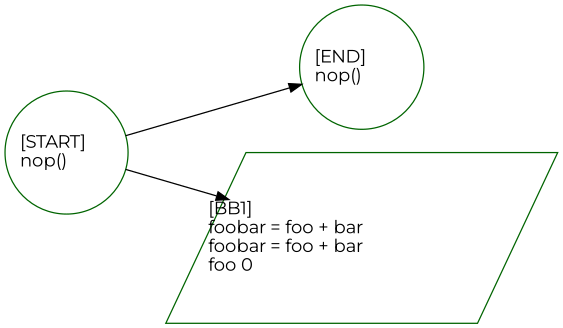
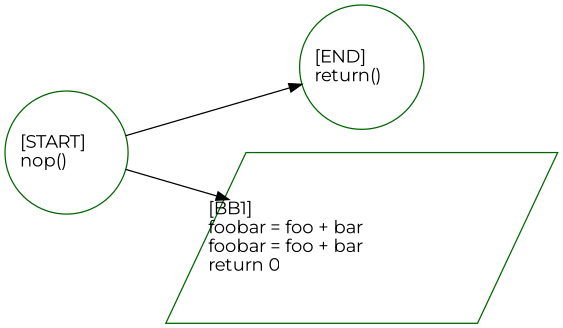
(362, 67) -> (362, 67)
(362, 238) -> (362, 238)
